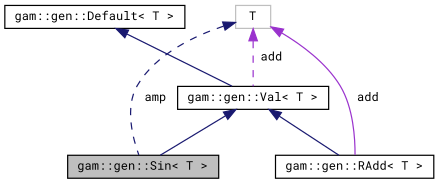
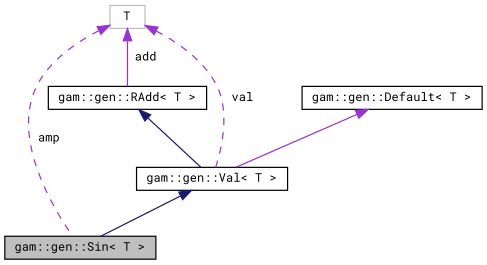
(268, 57) -> (239, 98)
(180, 60) -> (296, 141)
(148, 71) -> (29, 123)
(309, 136) -> (174, 143)
